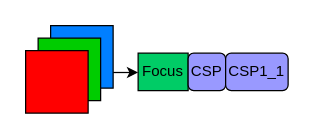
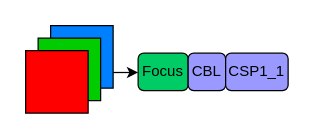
(163, 72) -> (163, 72)
(207, 72) -> (207, 72)
